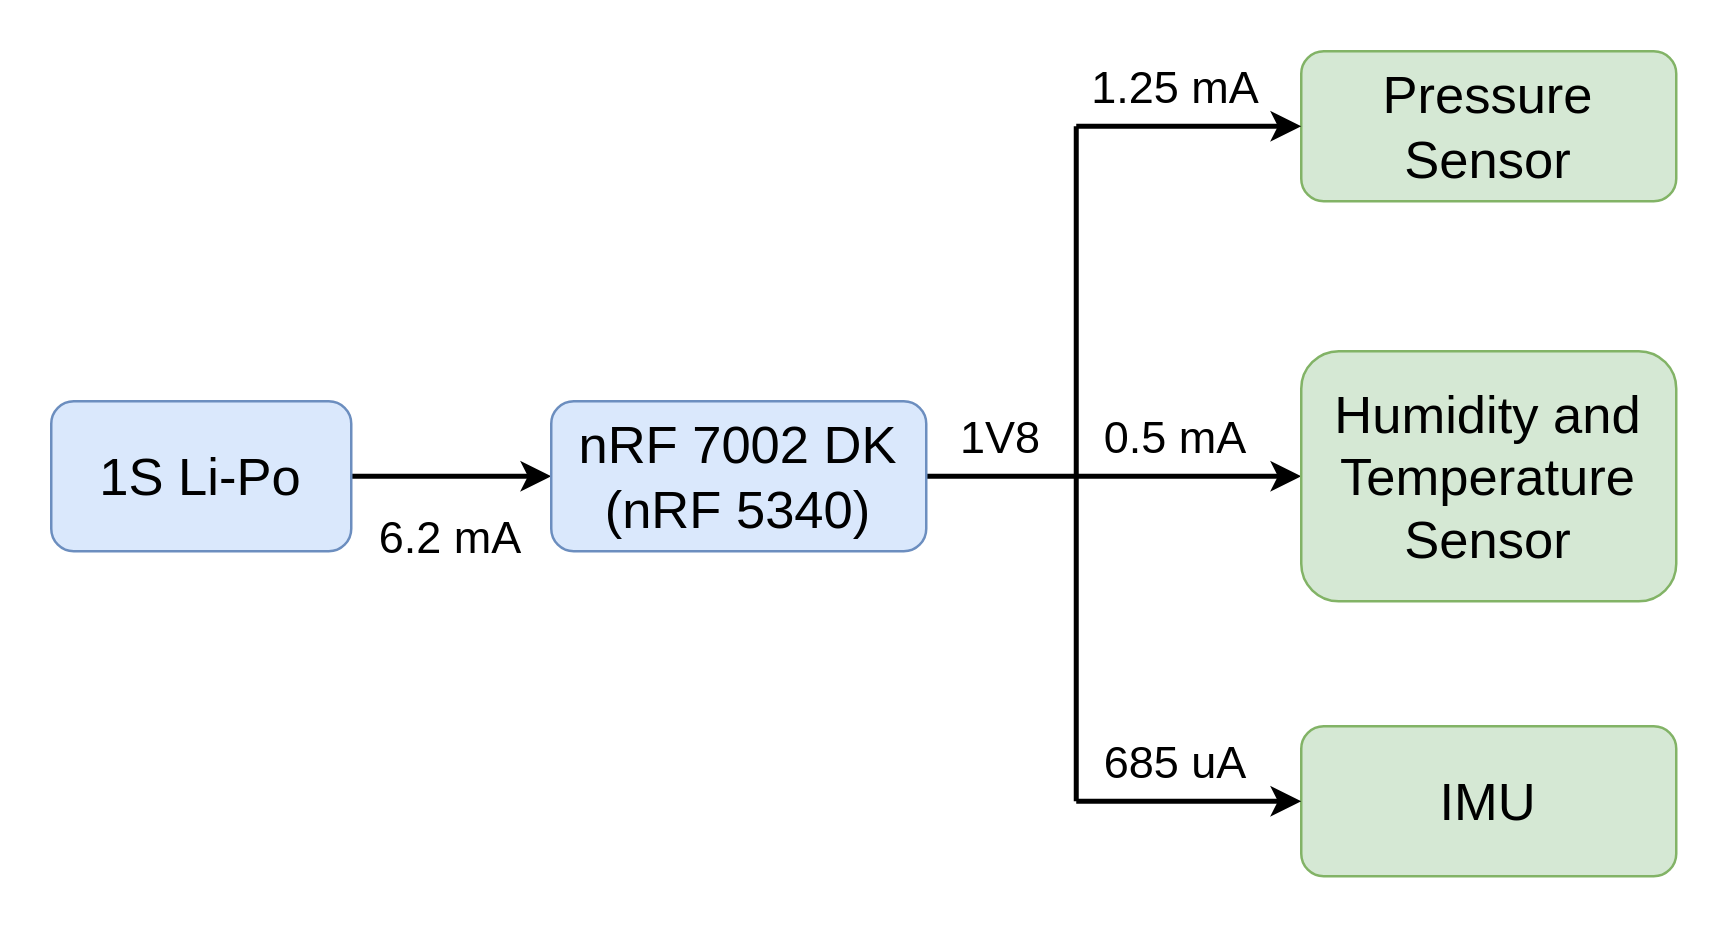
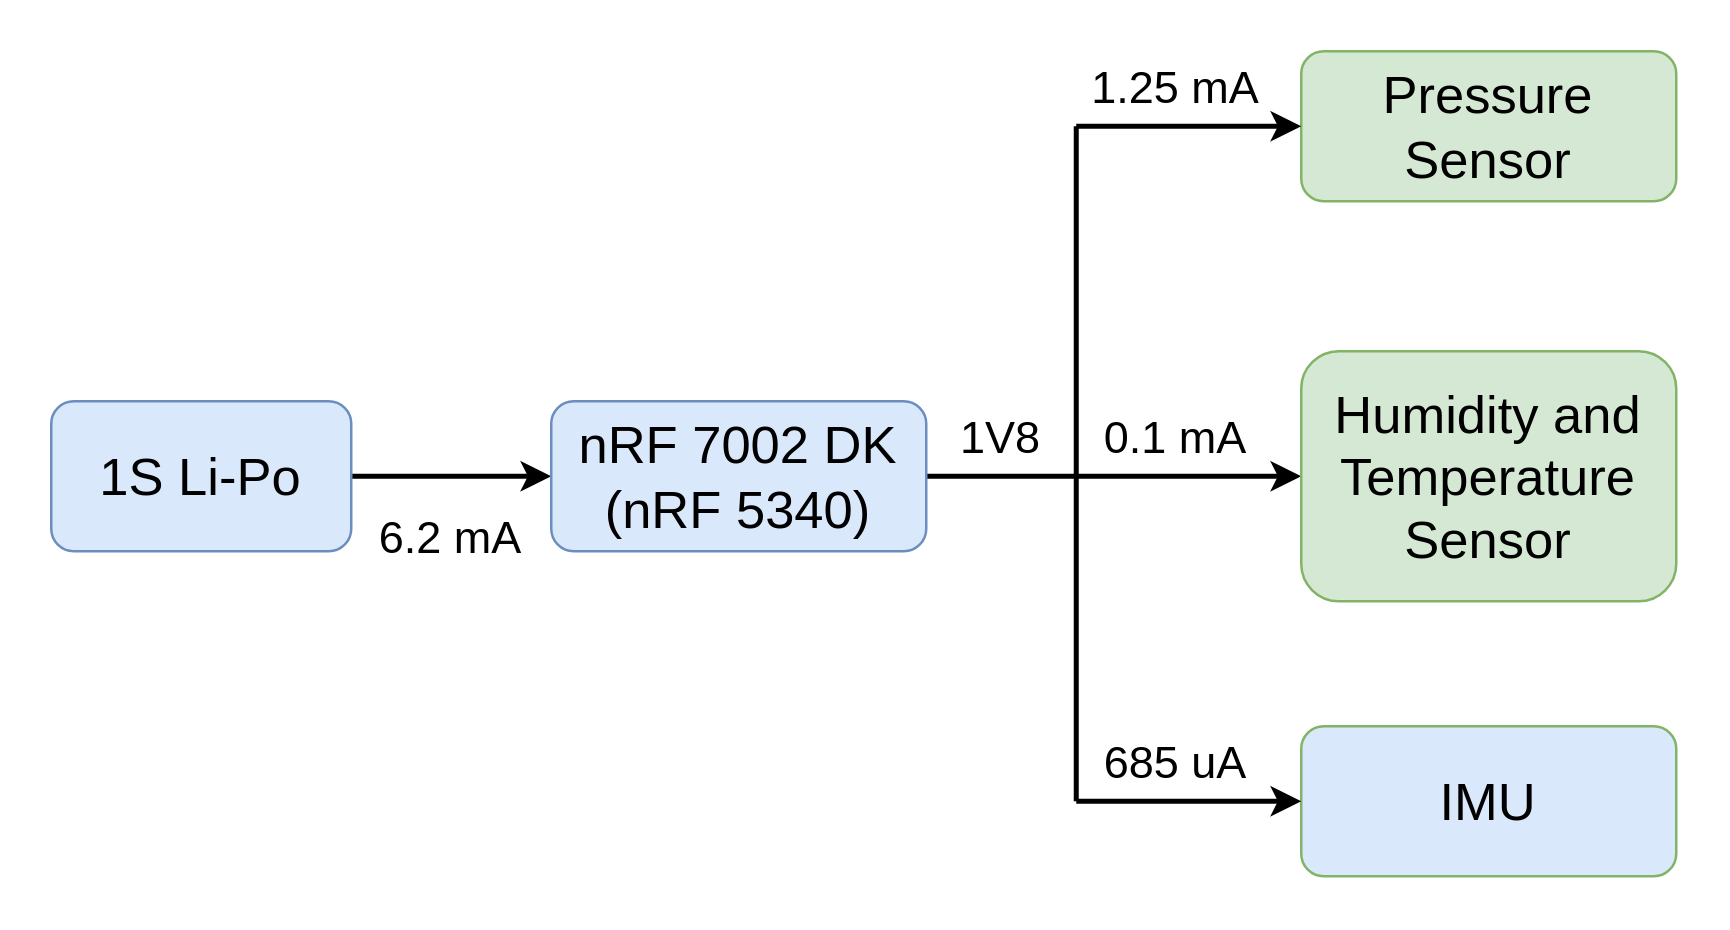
(1176, 439) -> (1176, 439)
(1489, 801) -> (1489, 801)
